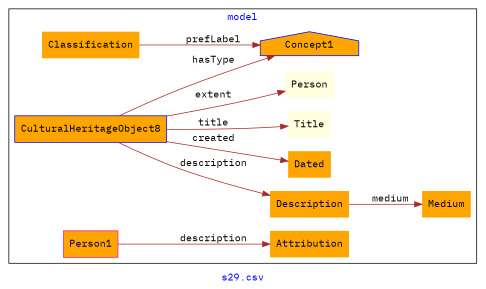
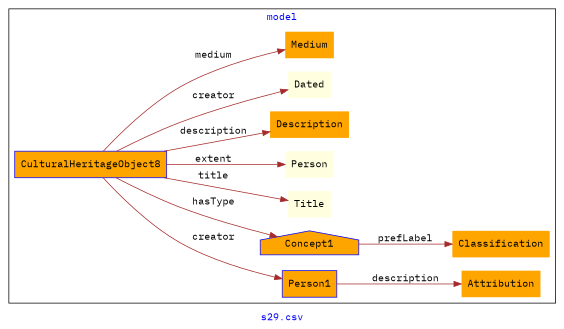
(196, 45) -> (402, 244)
(214, 138) -> (214, 96)
(310, 164) -> (310, 85)
(382, 204) -> (182, 86)
none -> (180, 243)
(91, 244) -> (310, 284)
